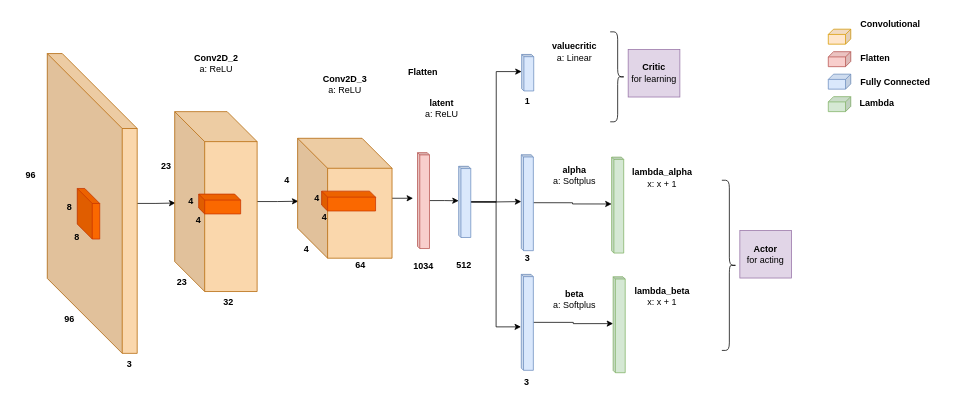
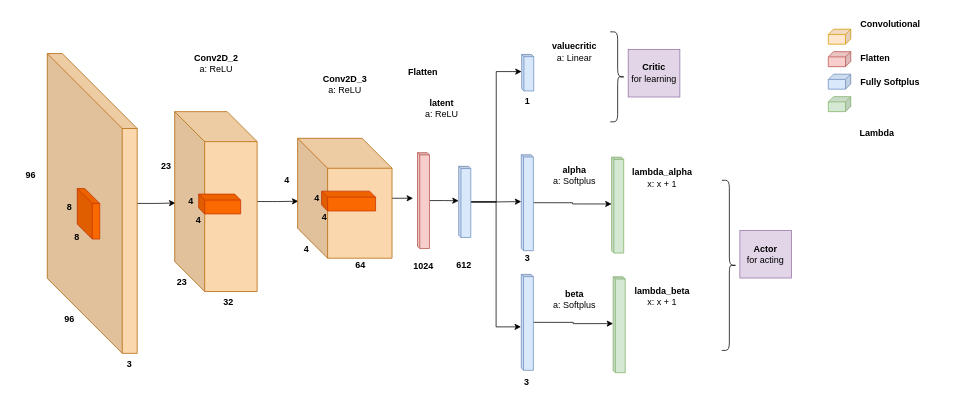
(895, 82) -> (891, 82)
(910, 103) -> (910, 133)
(464, 266) -> (464, 266)
(423, 267) -> (423, 267)
